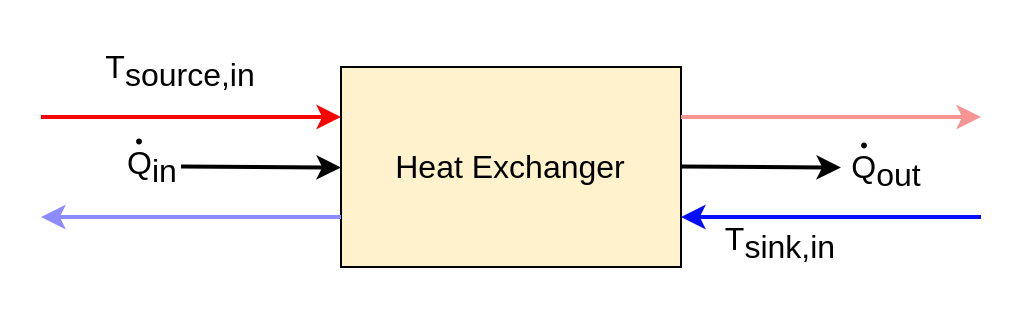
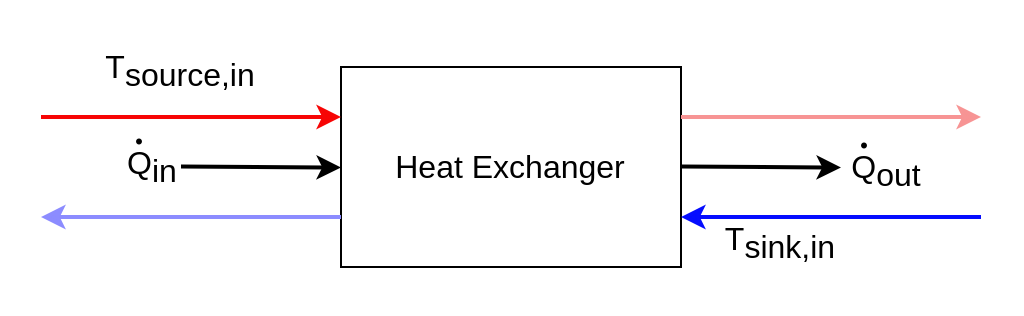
(511, 167) -> (511, 167)
